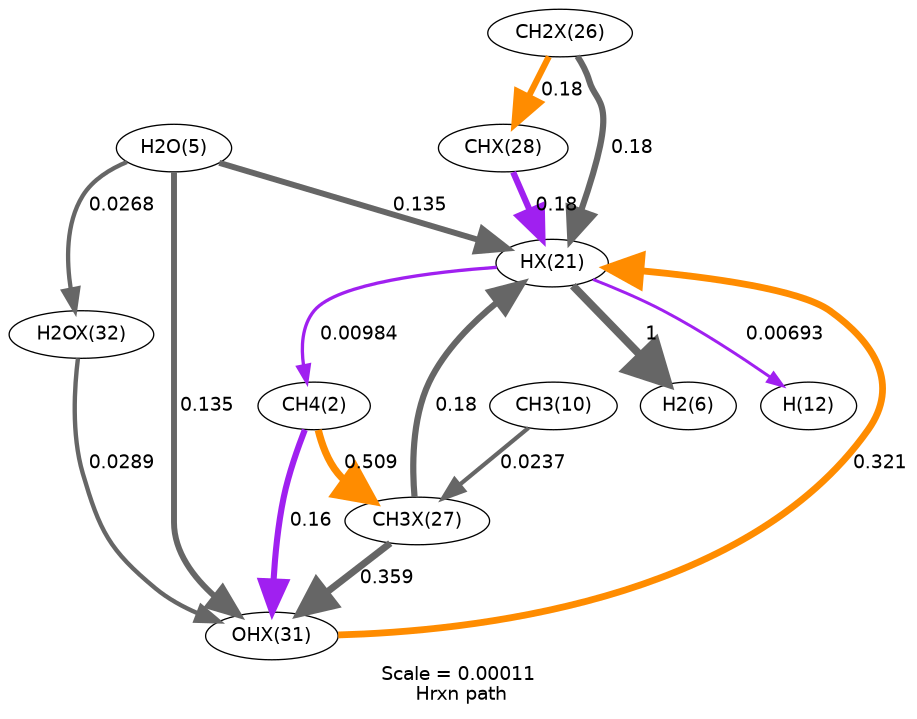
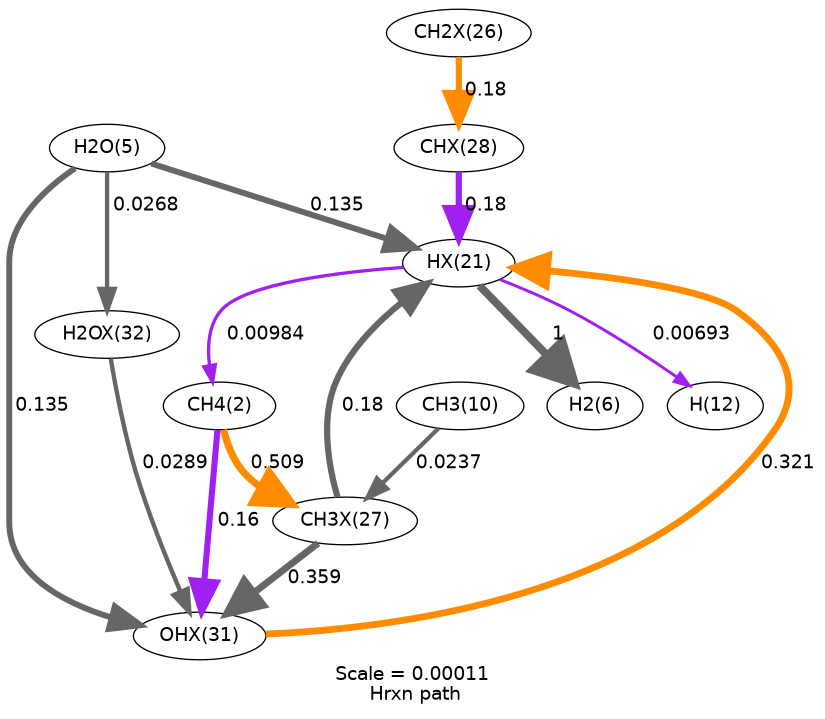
(602, 132) -> none
